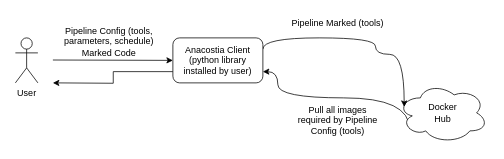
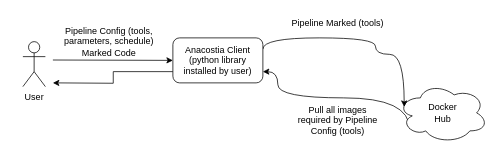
(27, 60) -> (34, 64)
